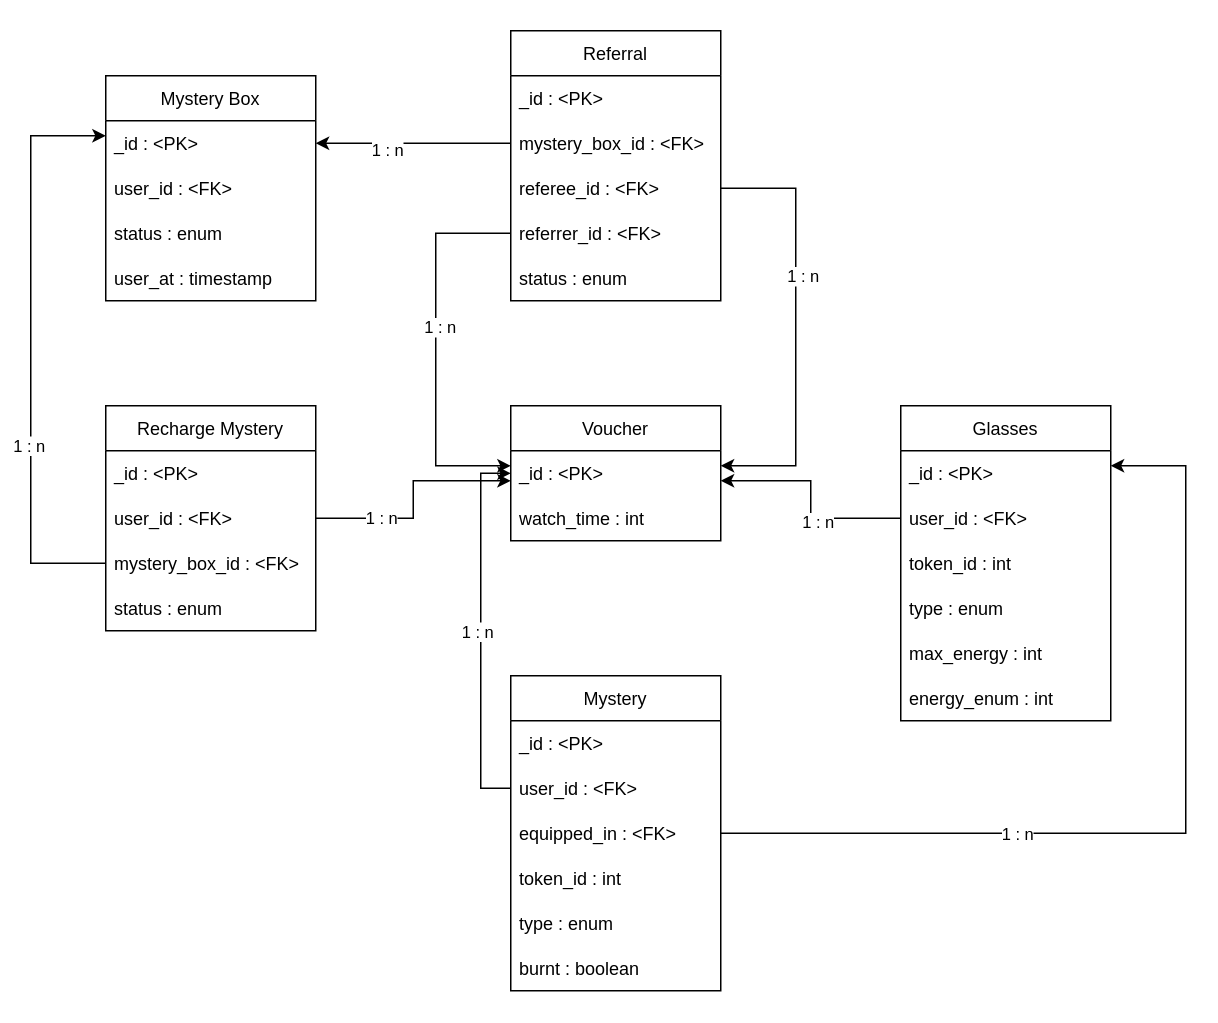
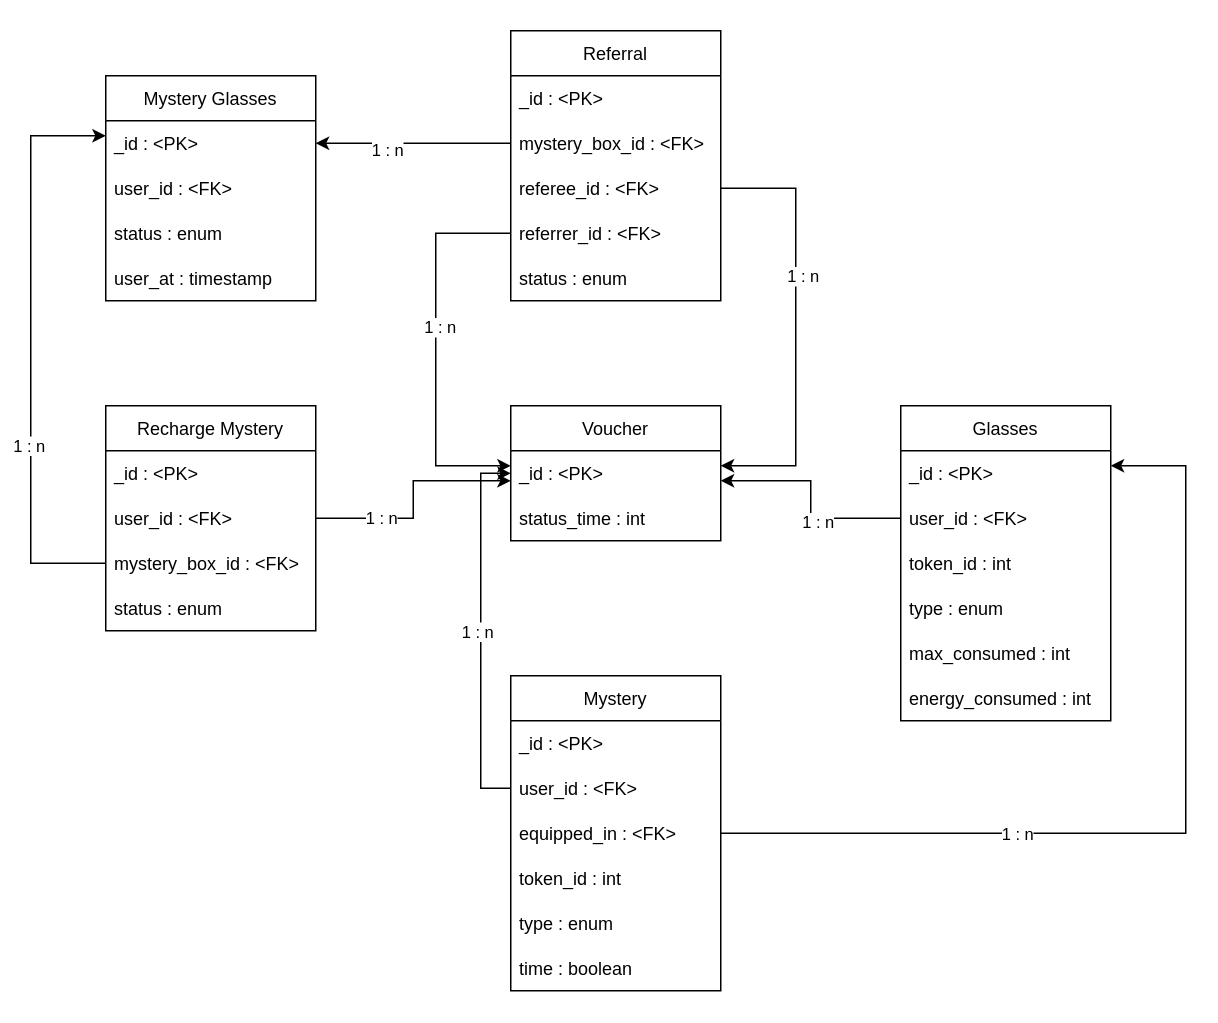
(210, 99) -> (210, 99)
(588, 519) -> (593, 519)
(980, 654) -> (990, 654)
(985, 699) -> (1005, 699)
(585, 969) -> (578, 969)
